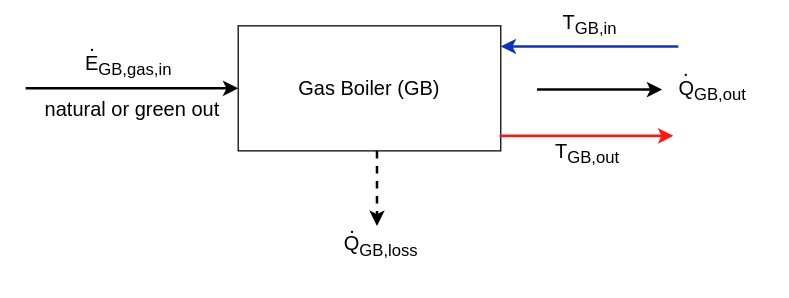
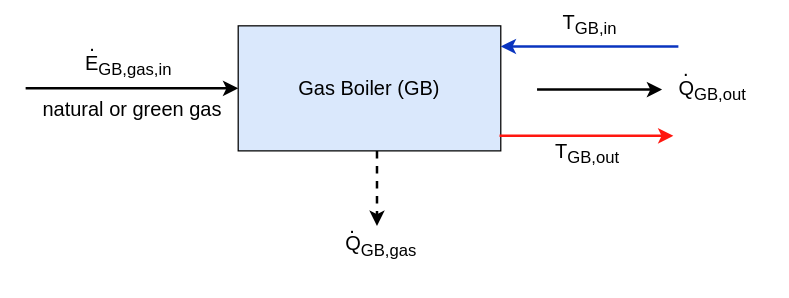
(369, 88) -> (369, 88)
(133, 109) -> (133, 109)
(381, 246) -> (381, 246)
